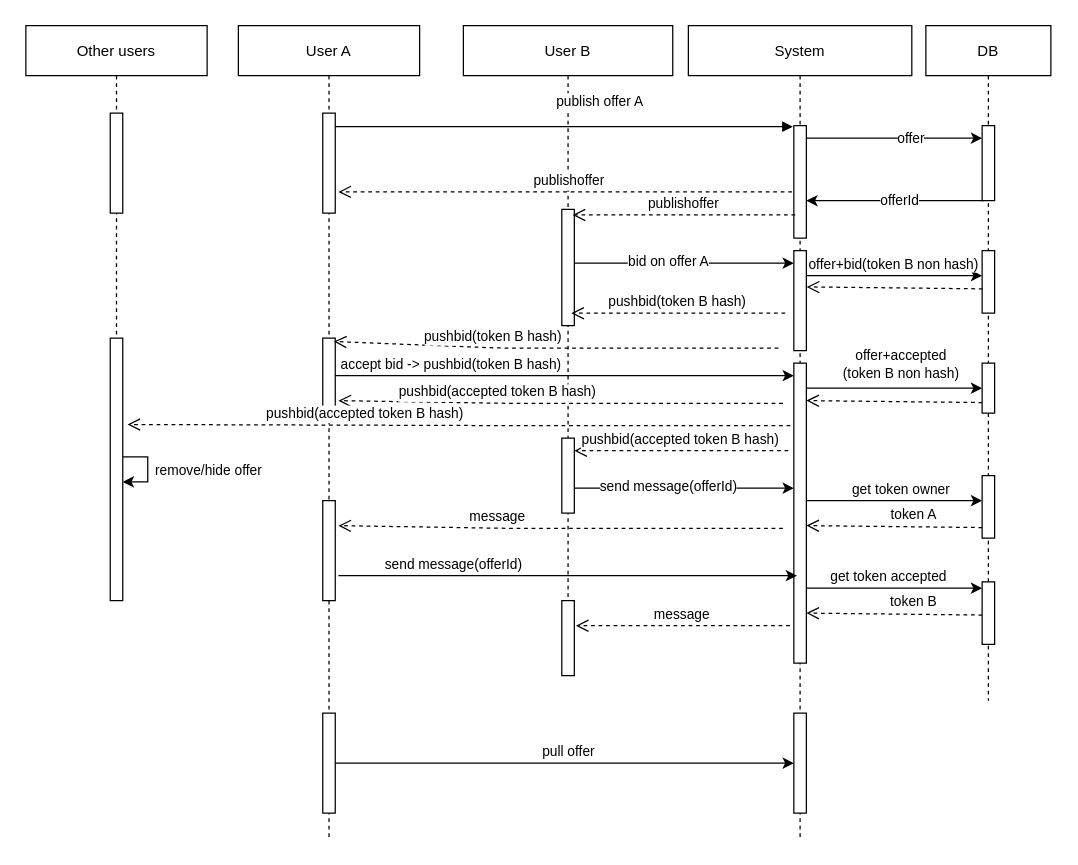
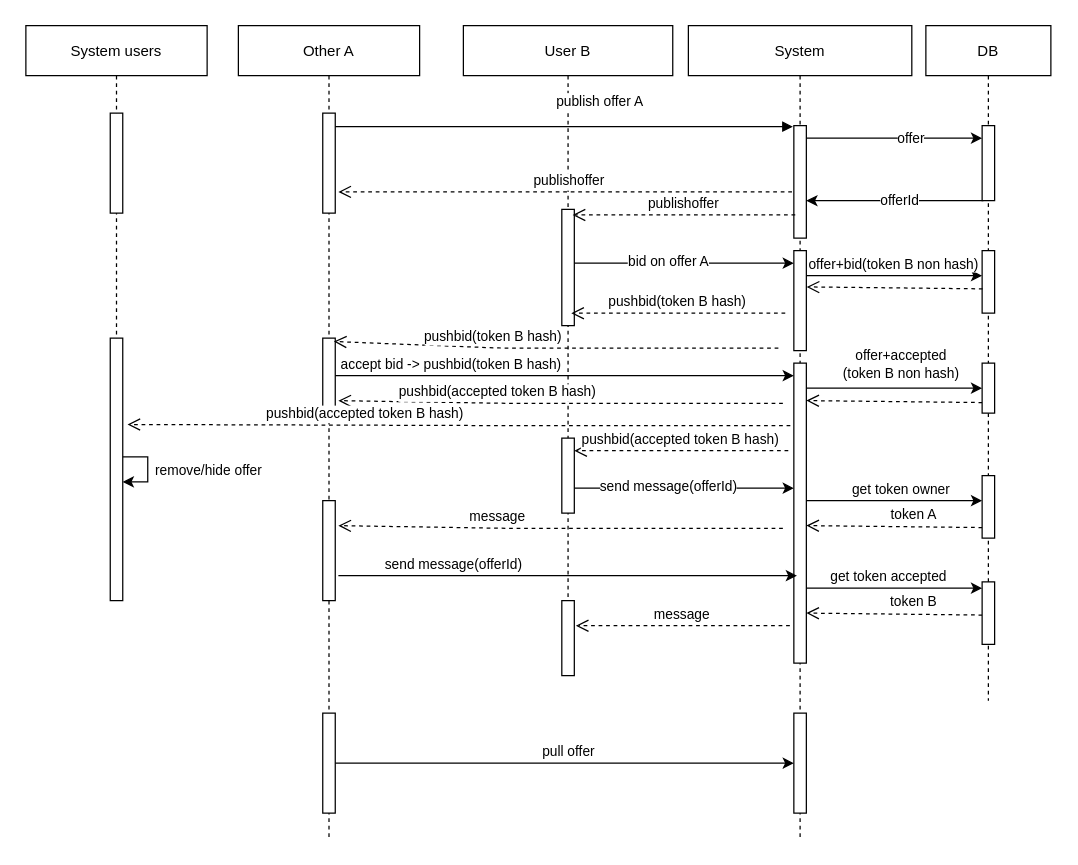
(116, 51) -> (116, 51)
(328, 51) -> (328, 51)
